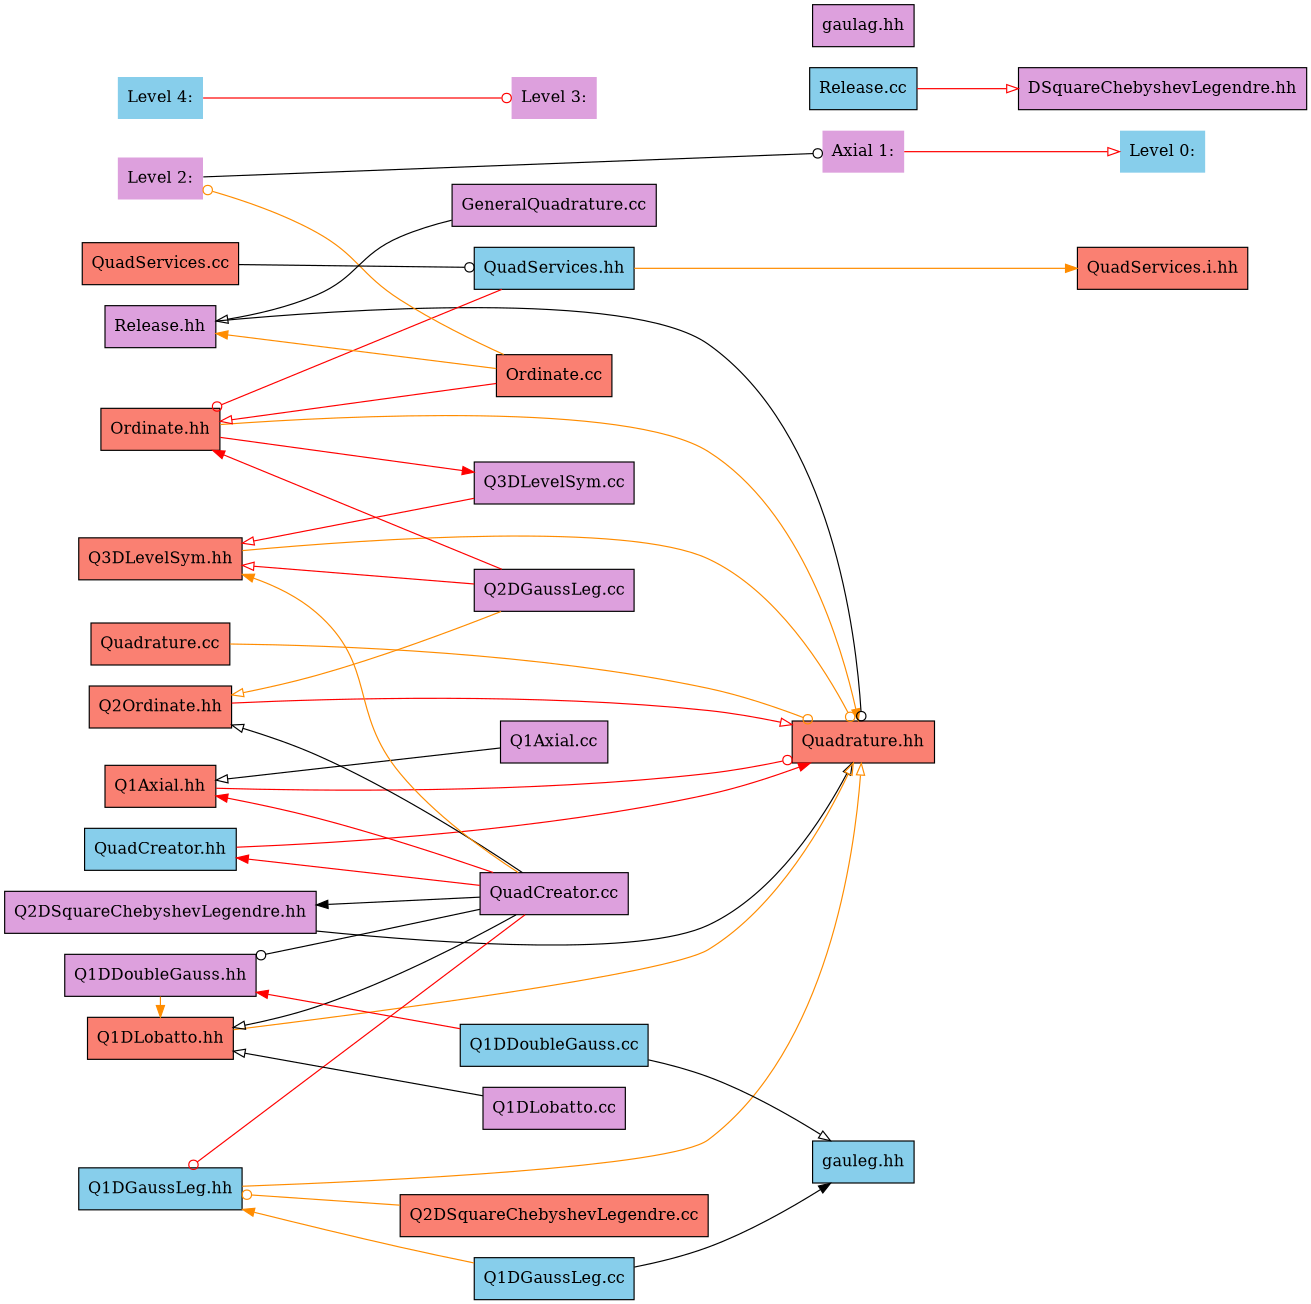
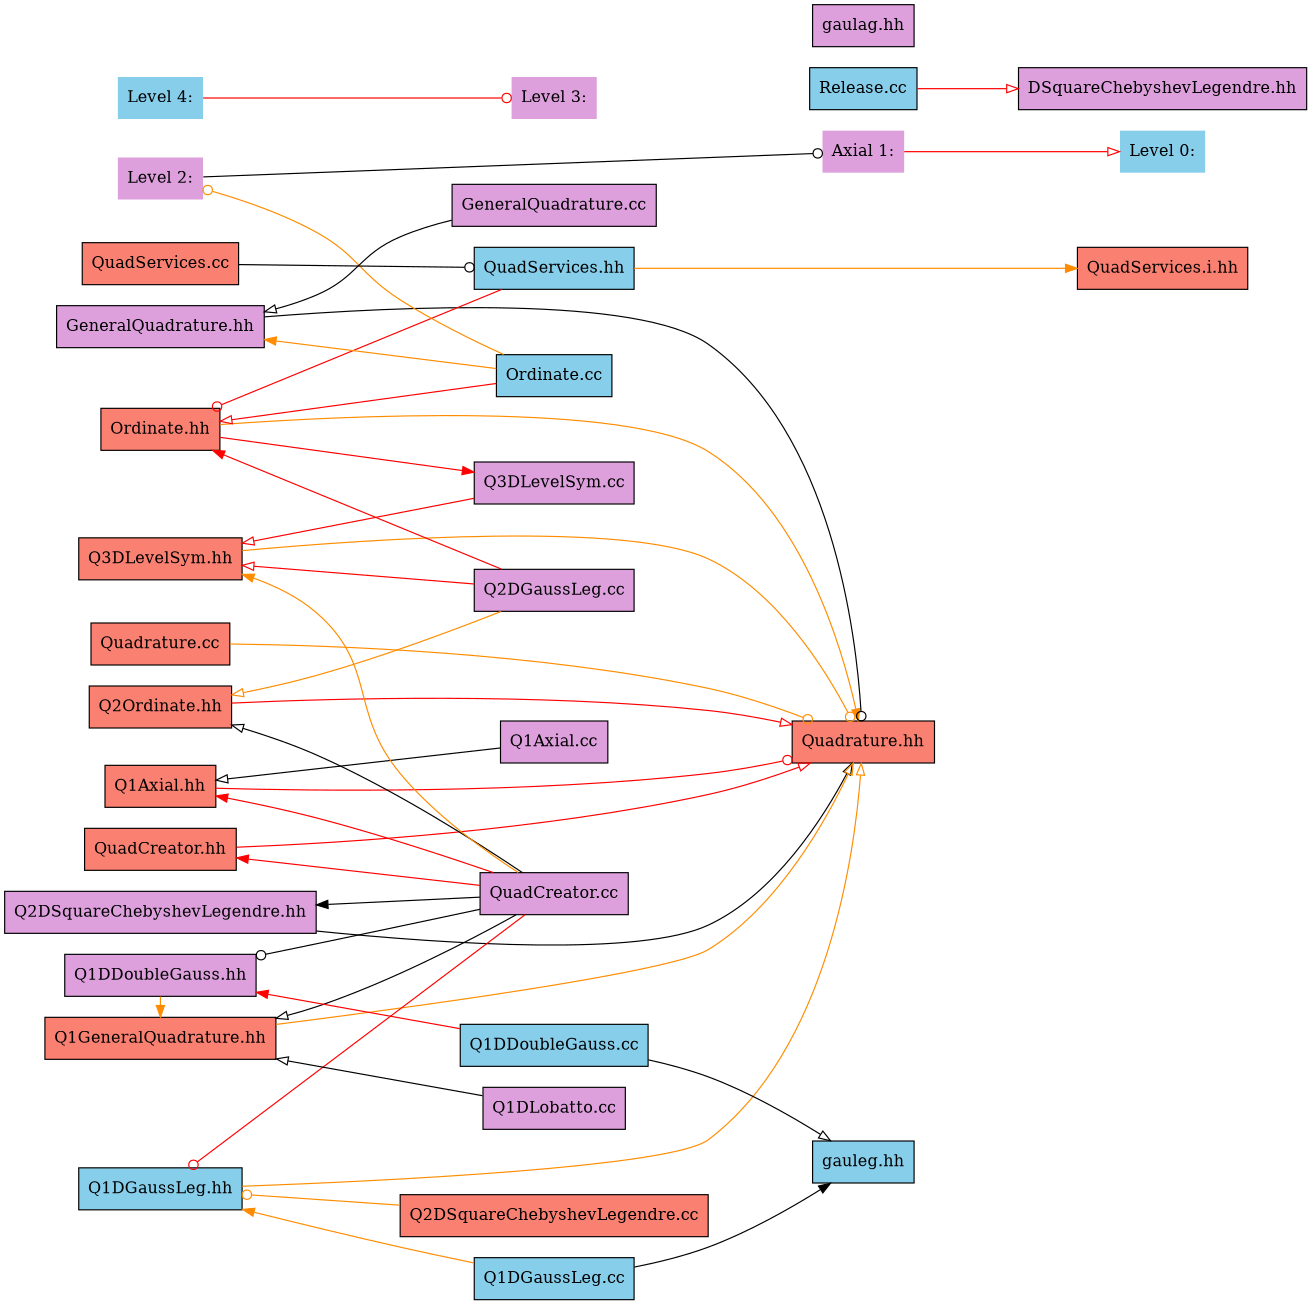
(160, 327) -> (160, 327)
(554, 376) -> (554, 376)
(521, 825) -> (521, 825)
(160, 849) -> (160, 849)
(160, 1038) -> (160, 1038)
